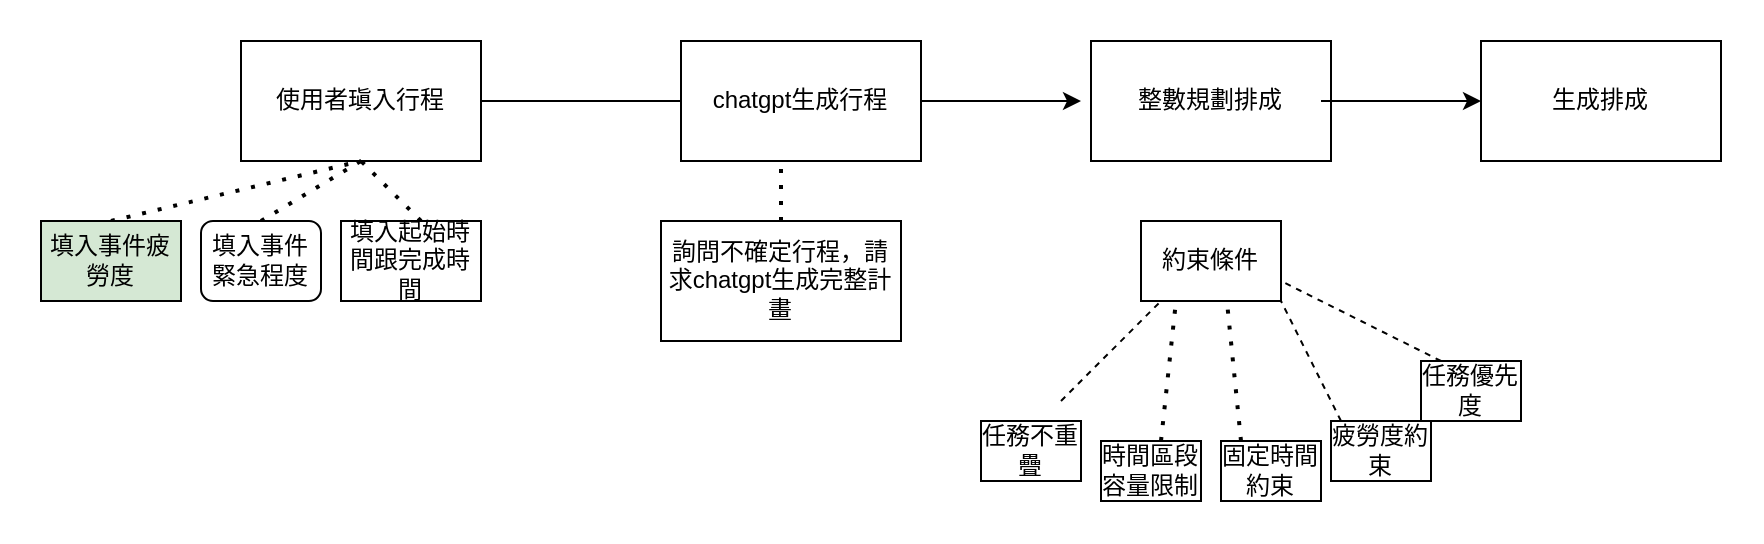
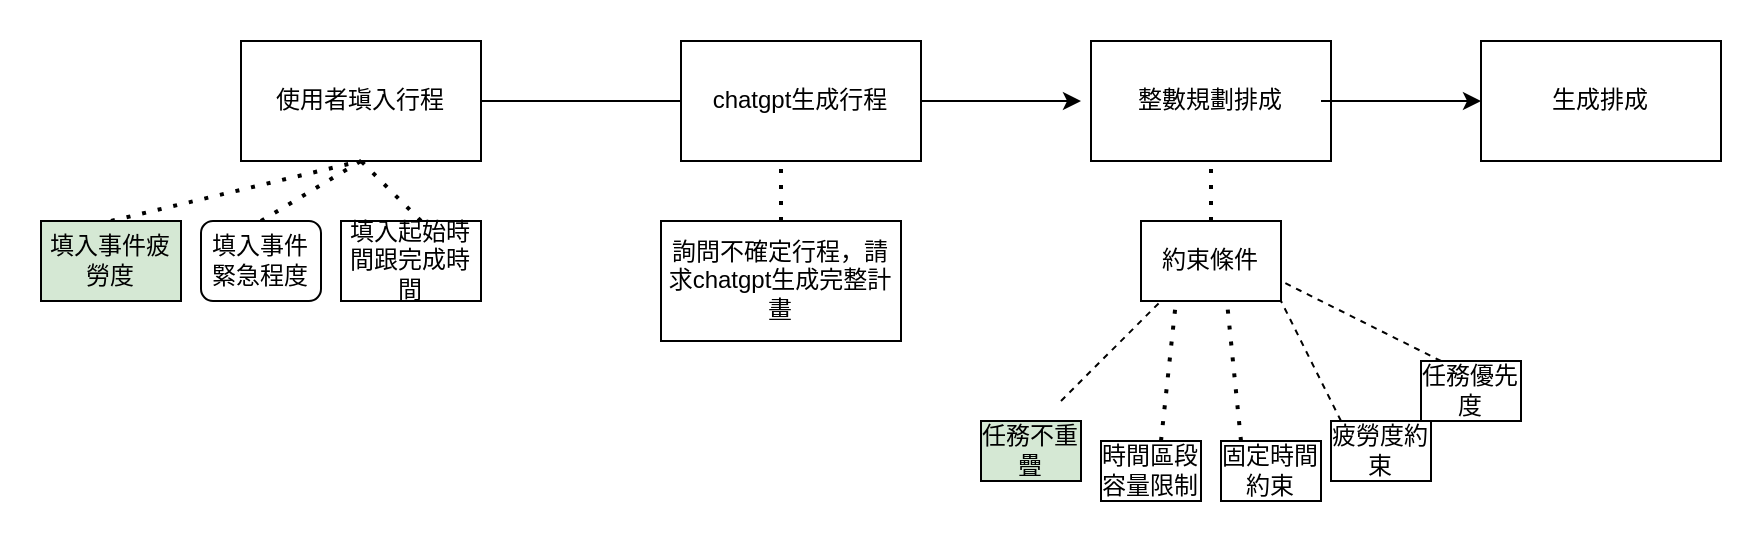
none -> (1211, 203)
(1031, 451) -> (1031, 451)
